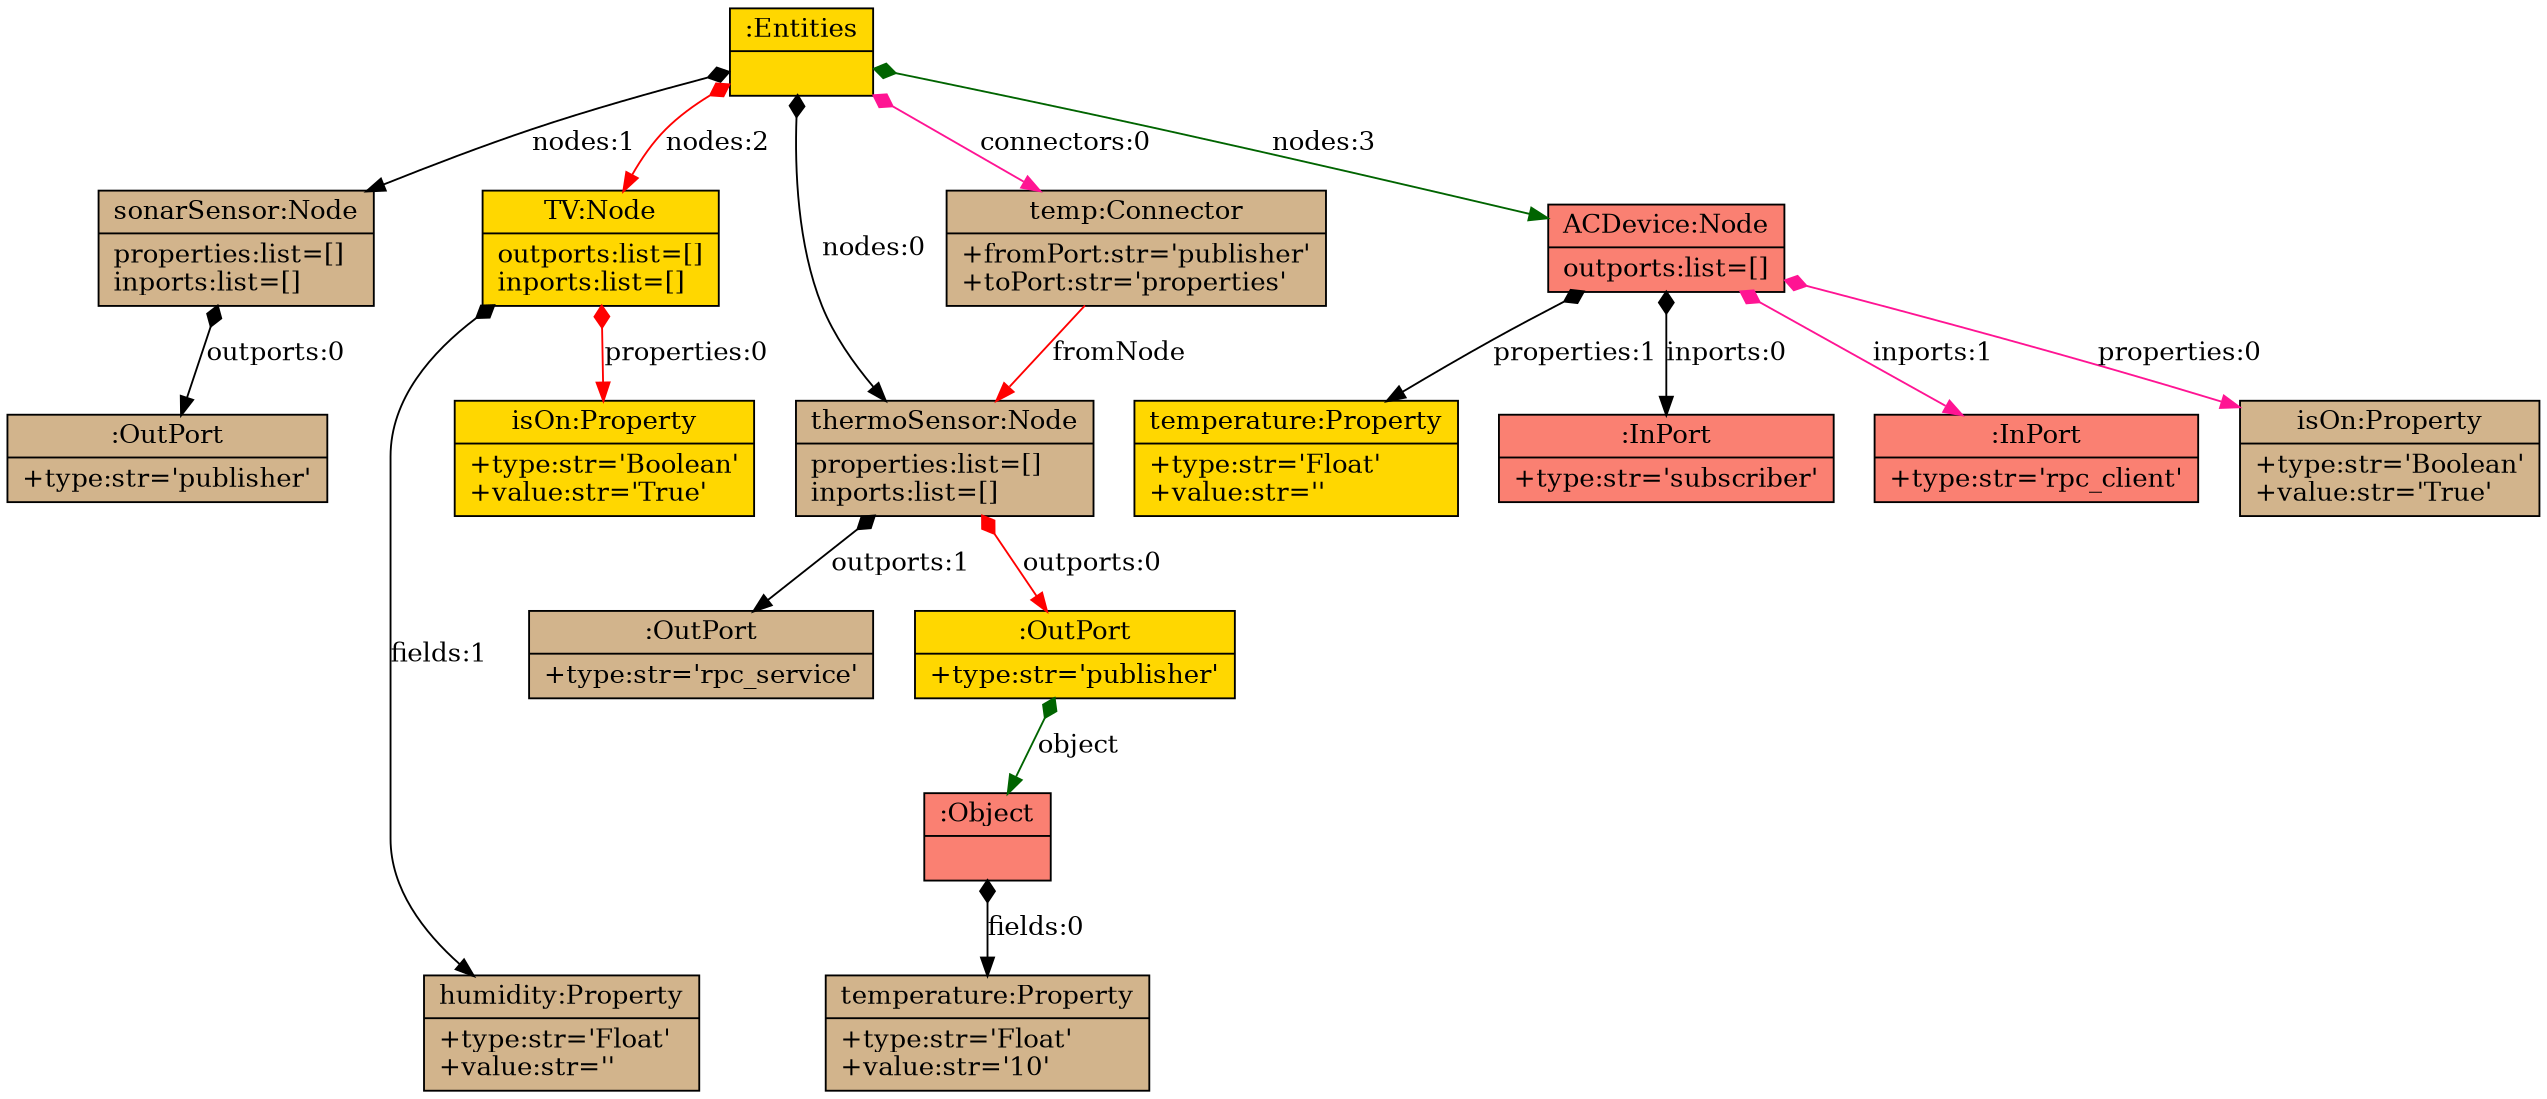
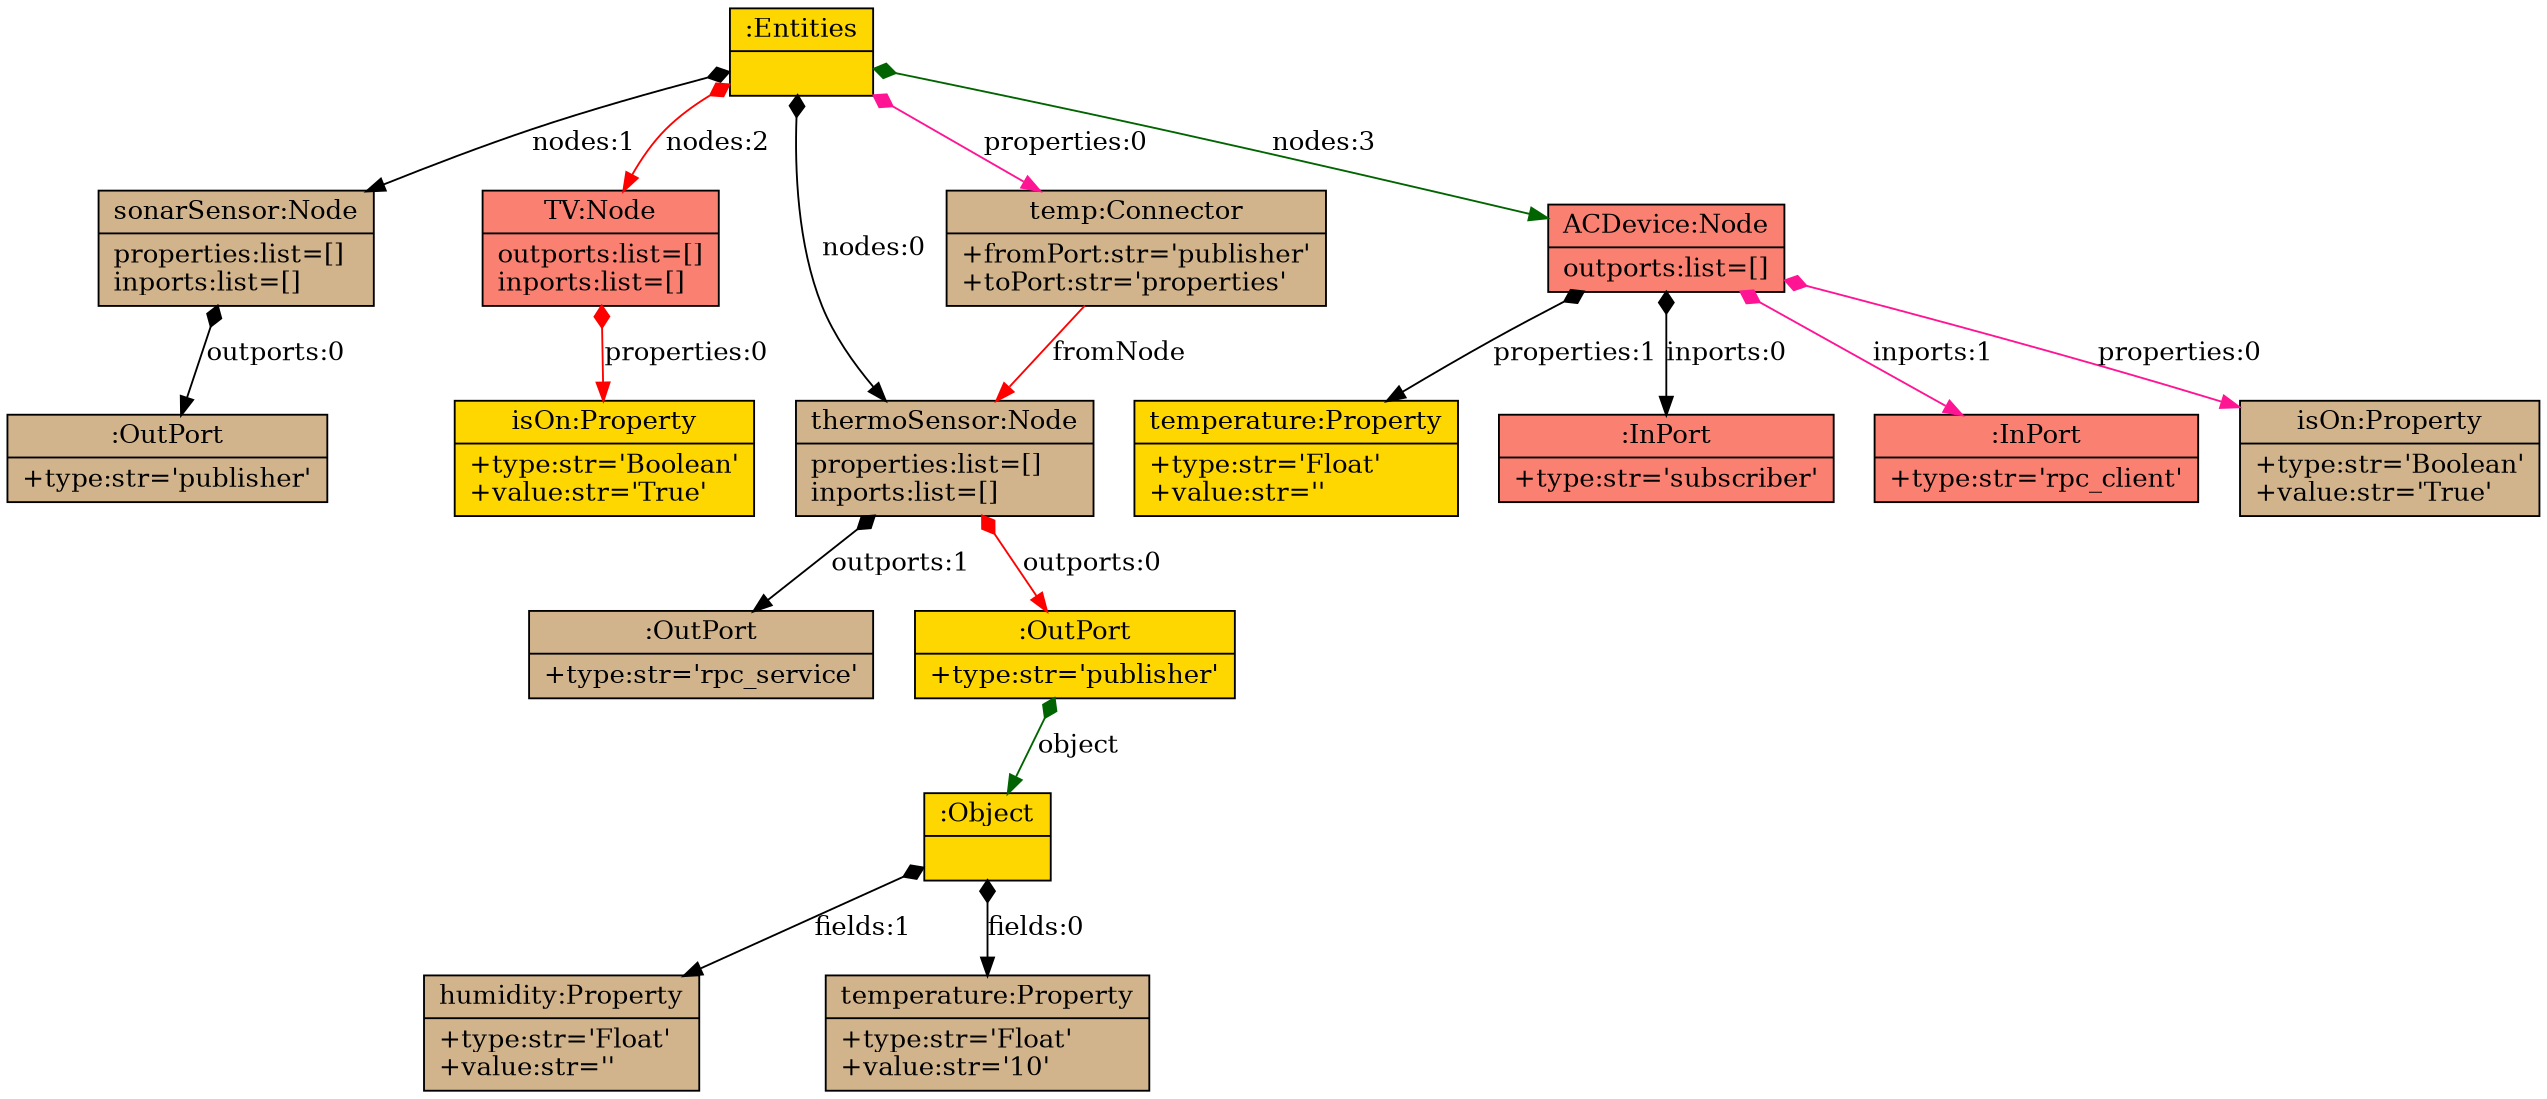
(1066, 143) -> (1066, 143)
(601, 248) -> (601, 248)
(391, 637) -> (802, 923)
(988, 837) -> (988, 837)
